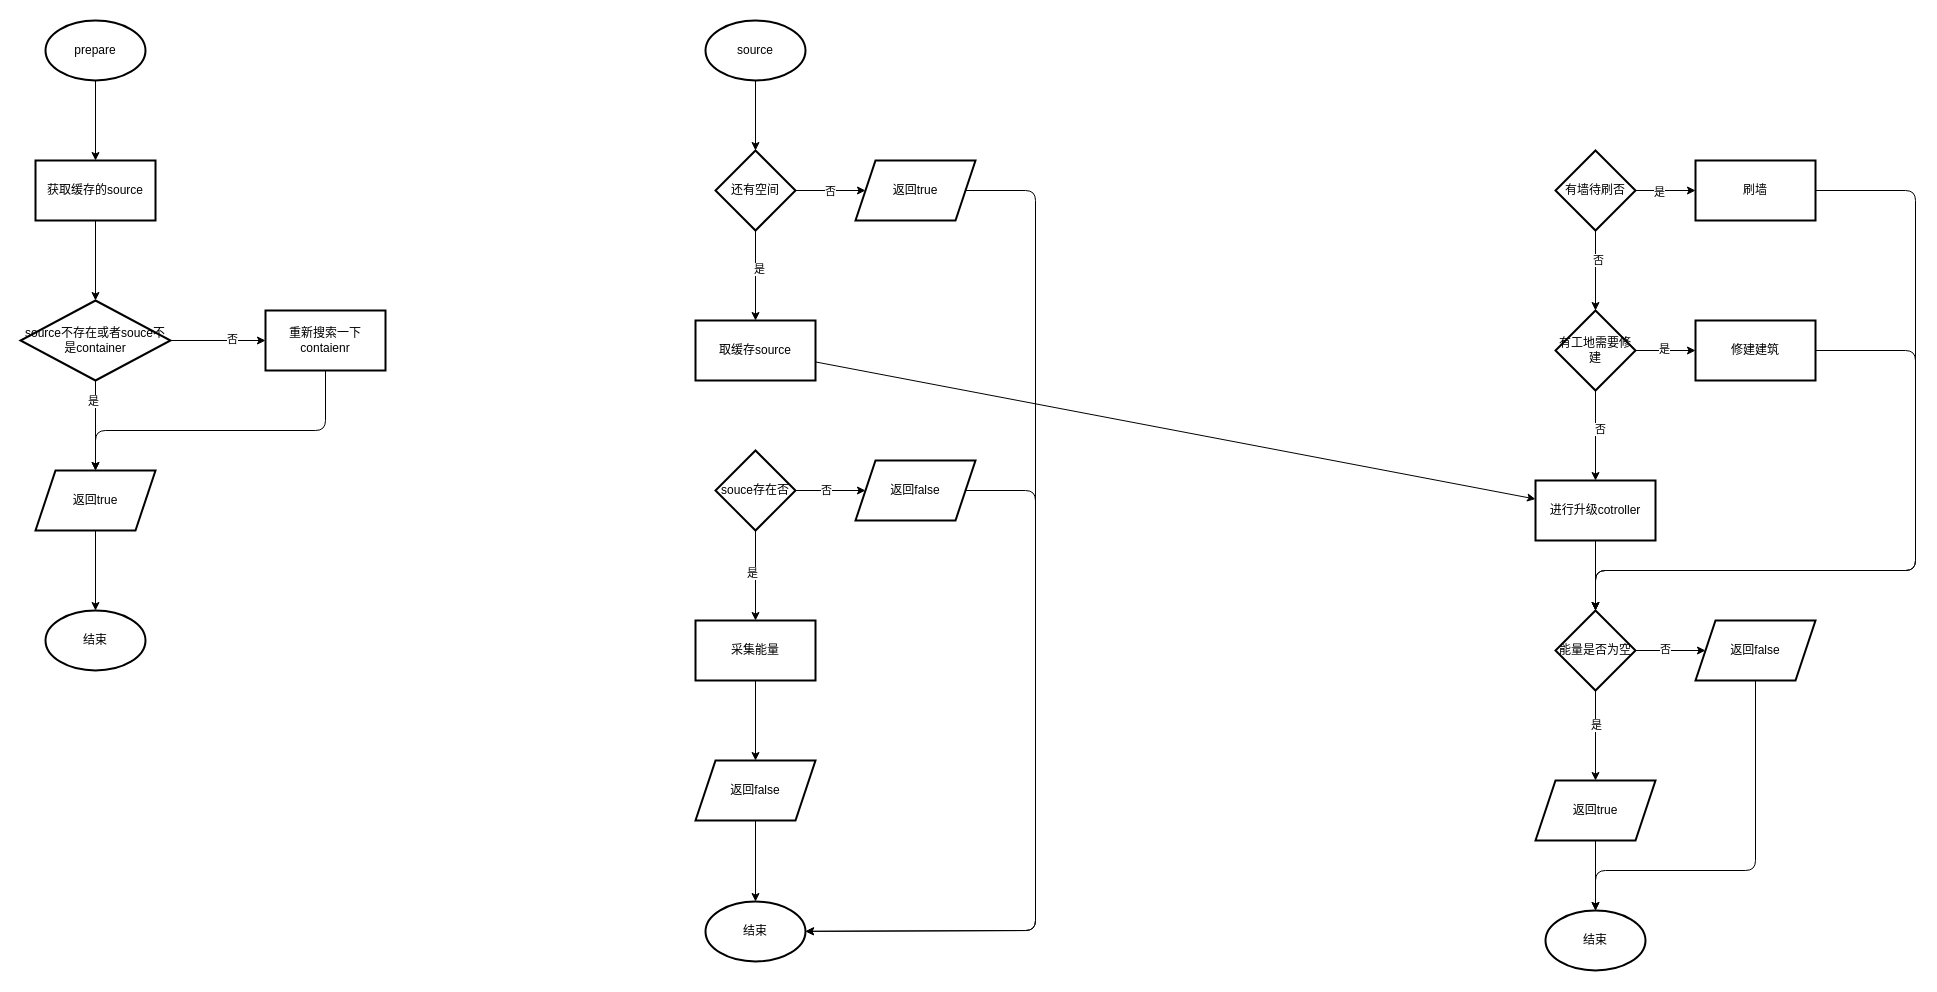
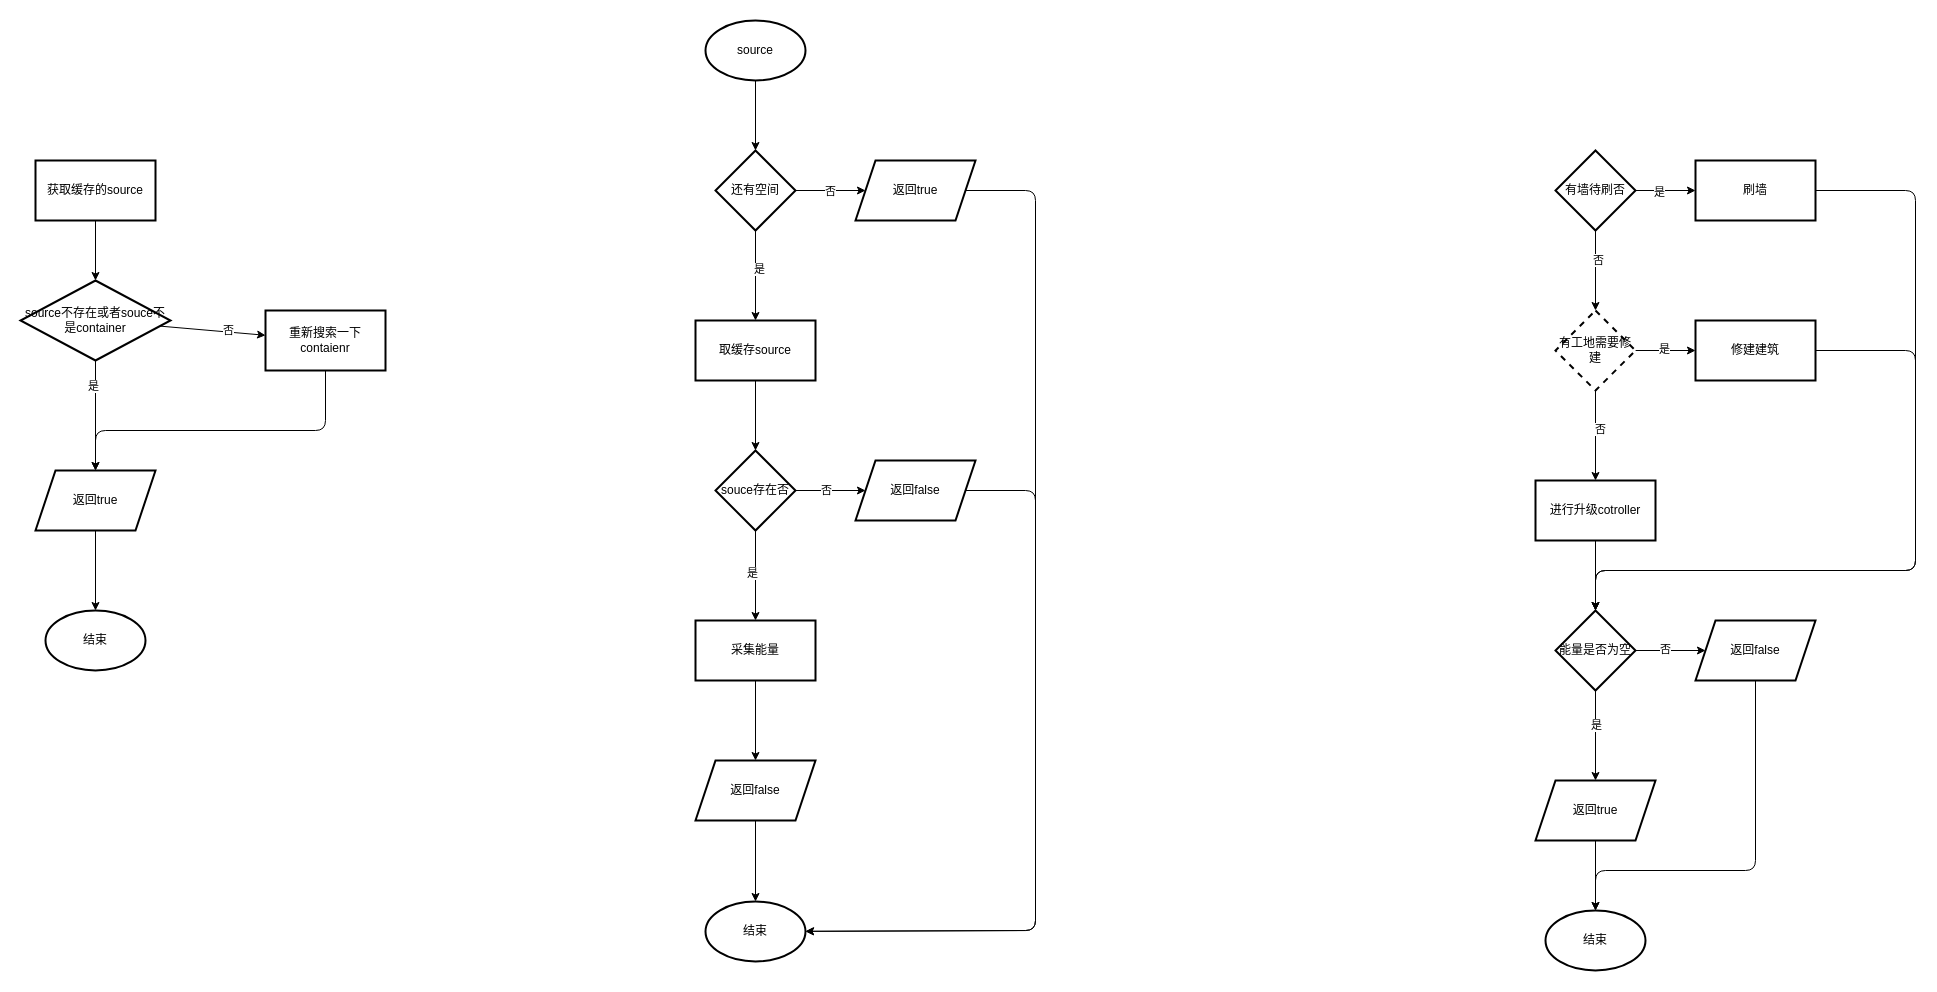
(96, 51) -> none
(96, 117) -> none
(96, 341) -> (96, 321)
(1596, 351) -> (1596, 351)
(1172, 430) -> (756, 412)
